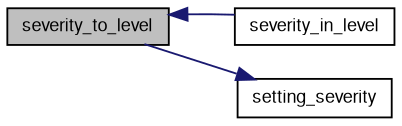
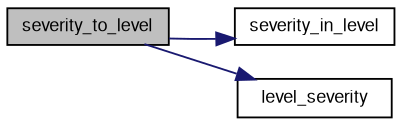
(211, 14) -> (192, 39)
(315, 98) -> (315, 98)
